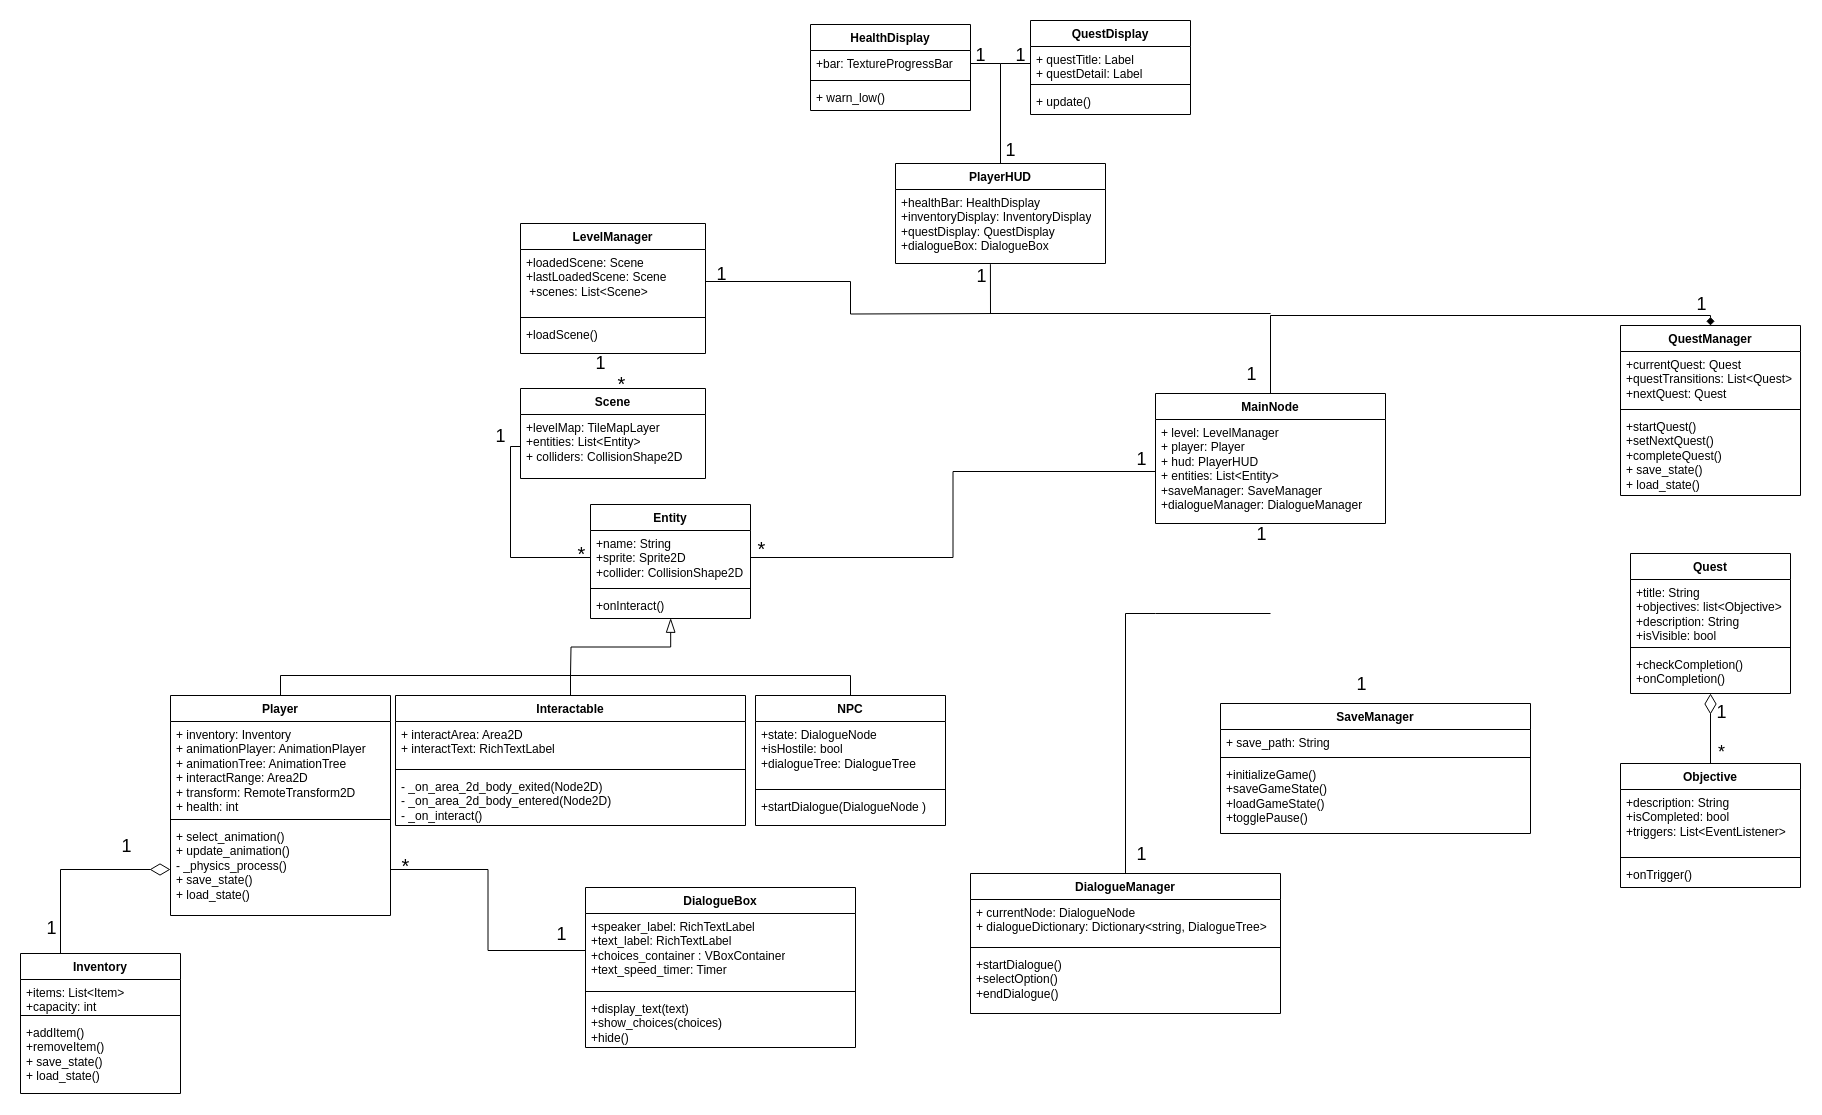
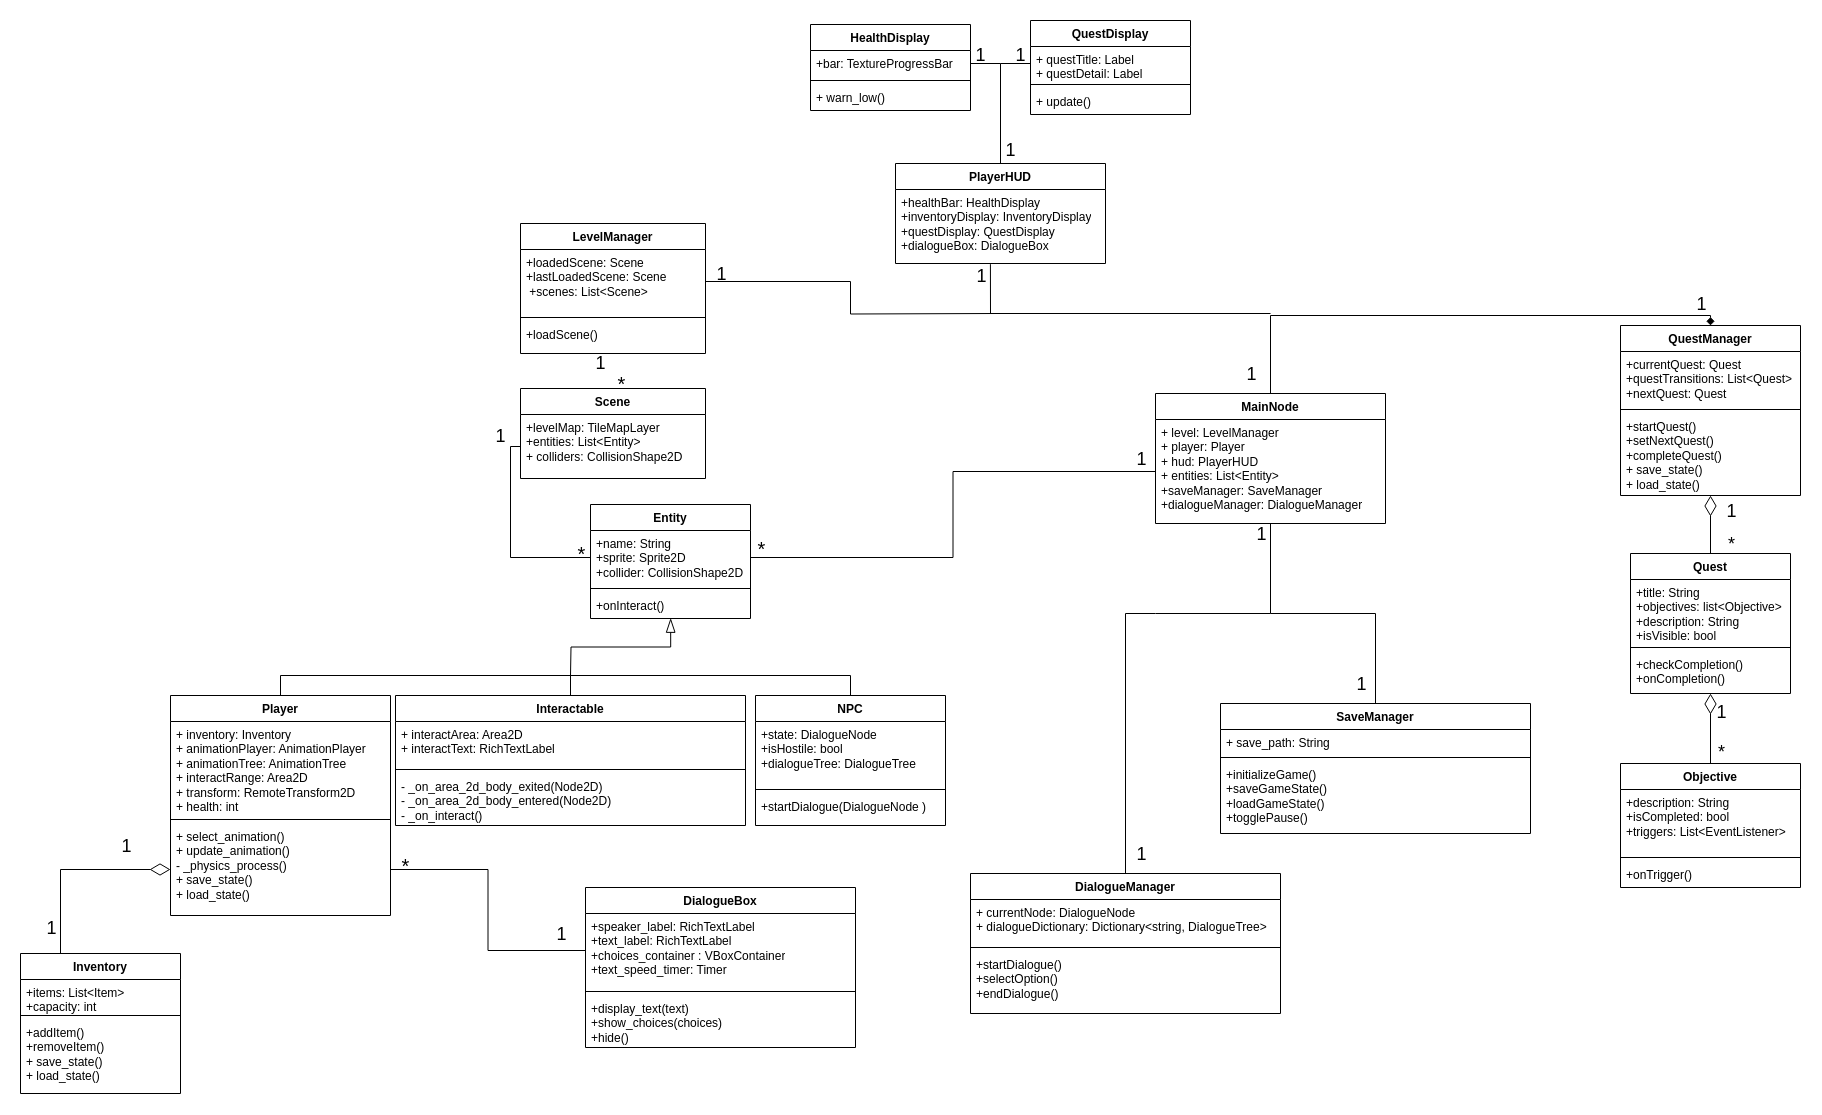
none -> (1711, 534)
none -> (1324, 614)
